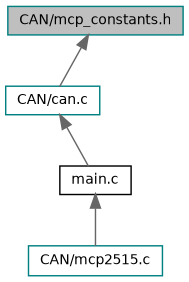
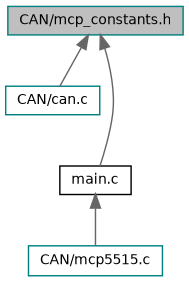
(78, 147) -> (113, 108)
(95, 261) -> (95, 261)
